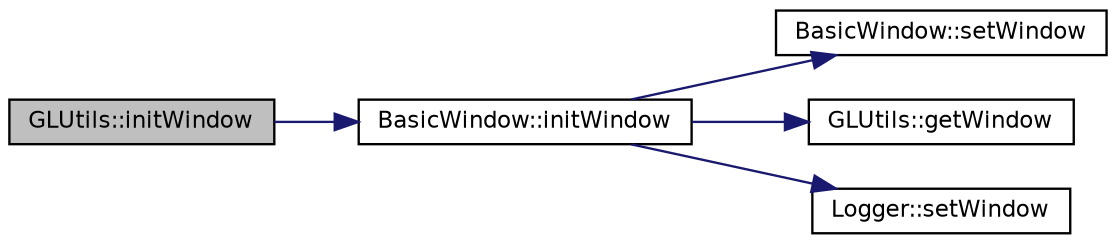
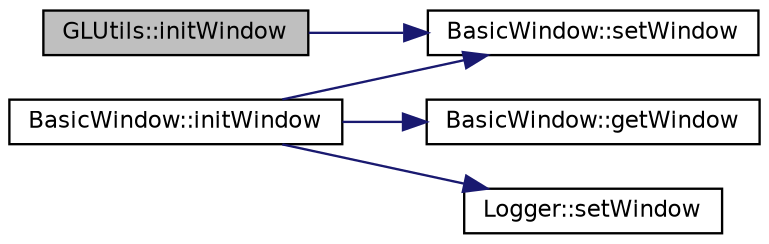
(304, 122) -> (356, 33)
(941, 122) -> (593, 122)
